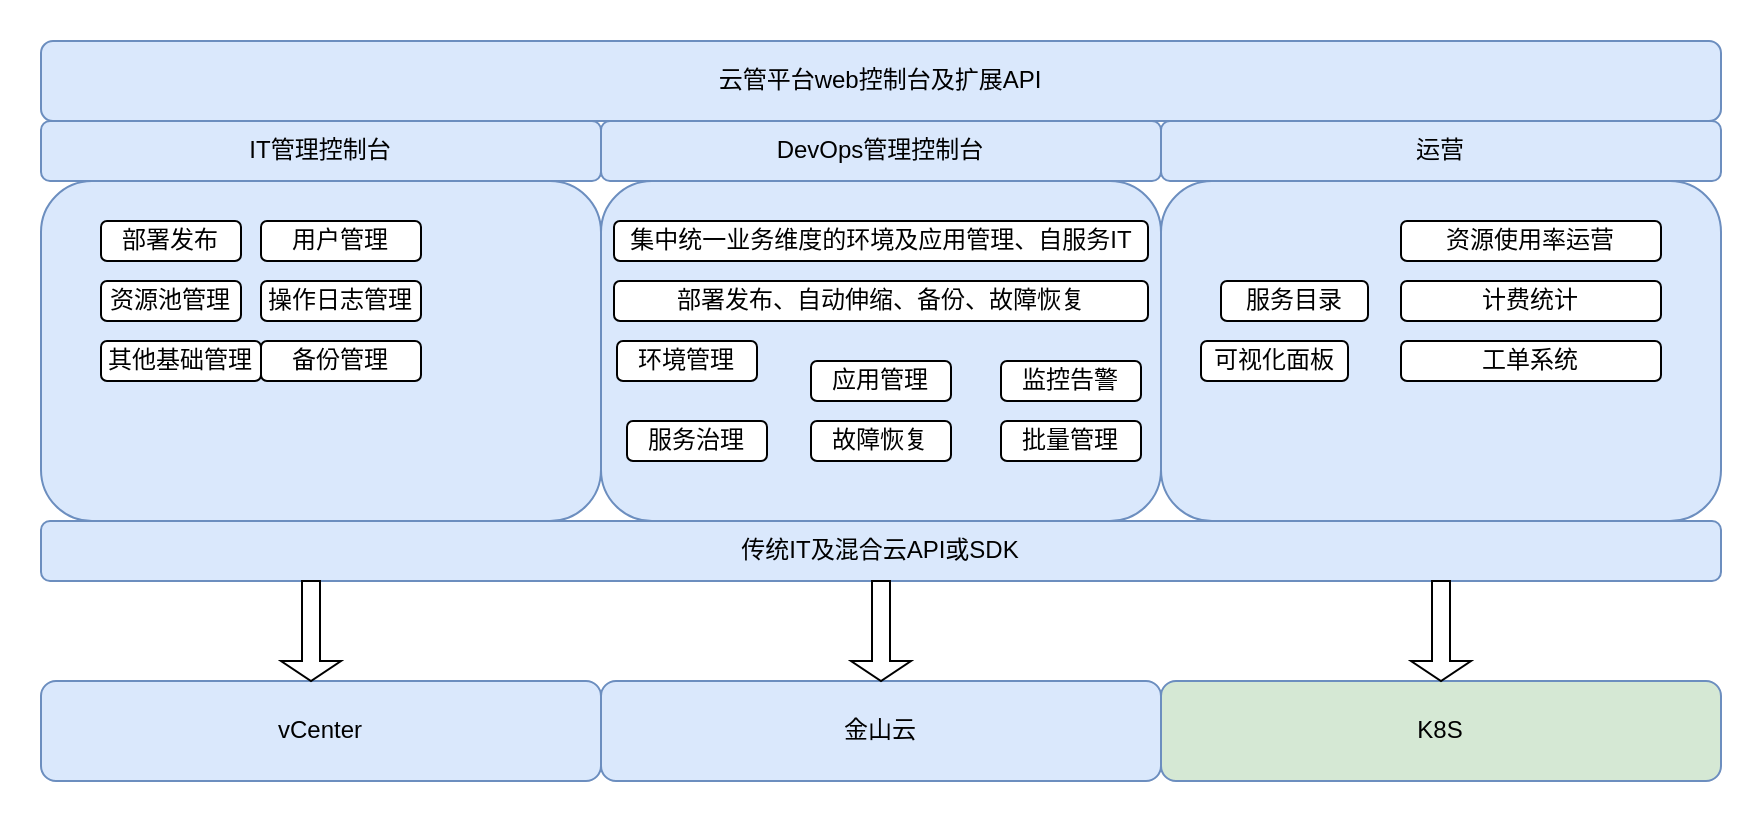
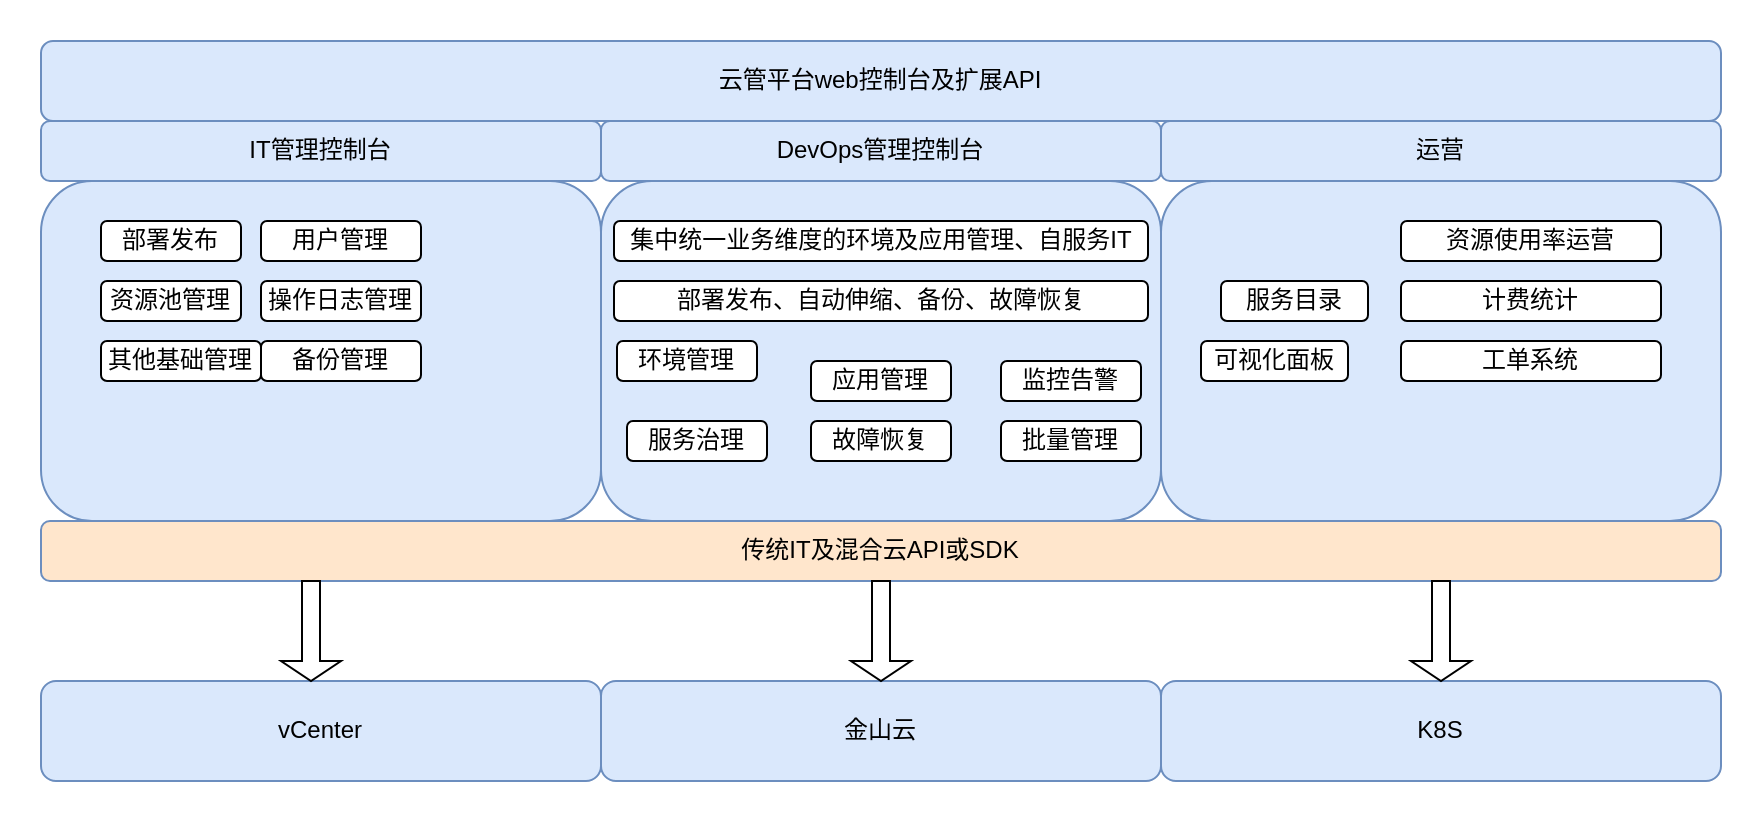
(881, 551) -> (881, 551)
(1441, 731) -> (1441, 731)
